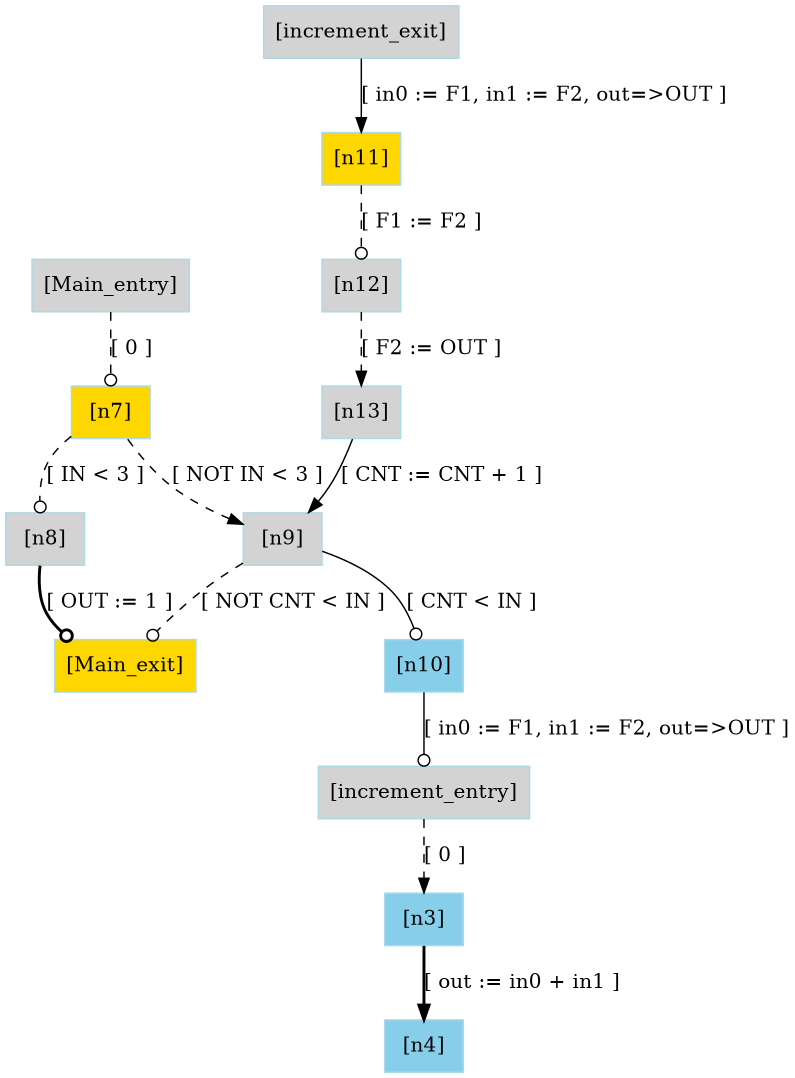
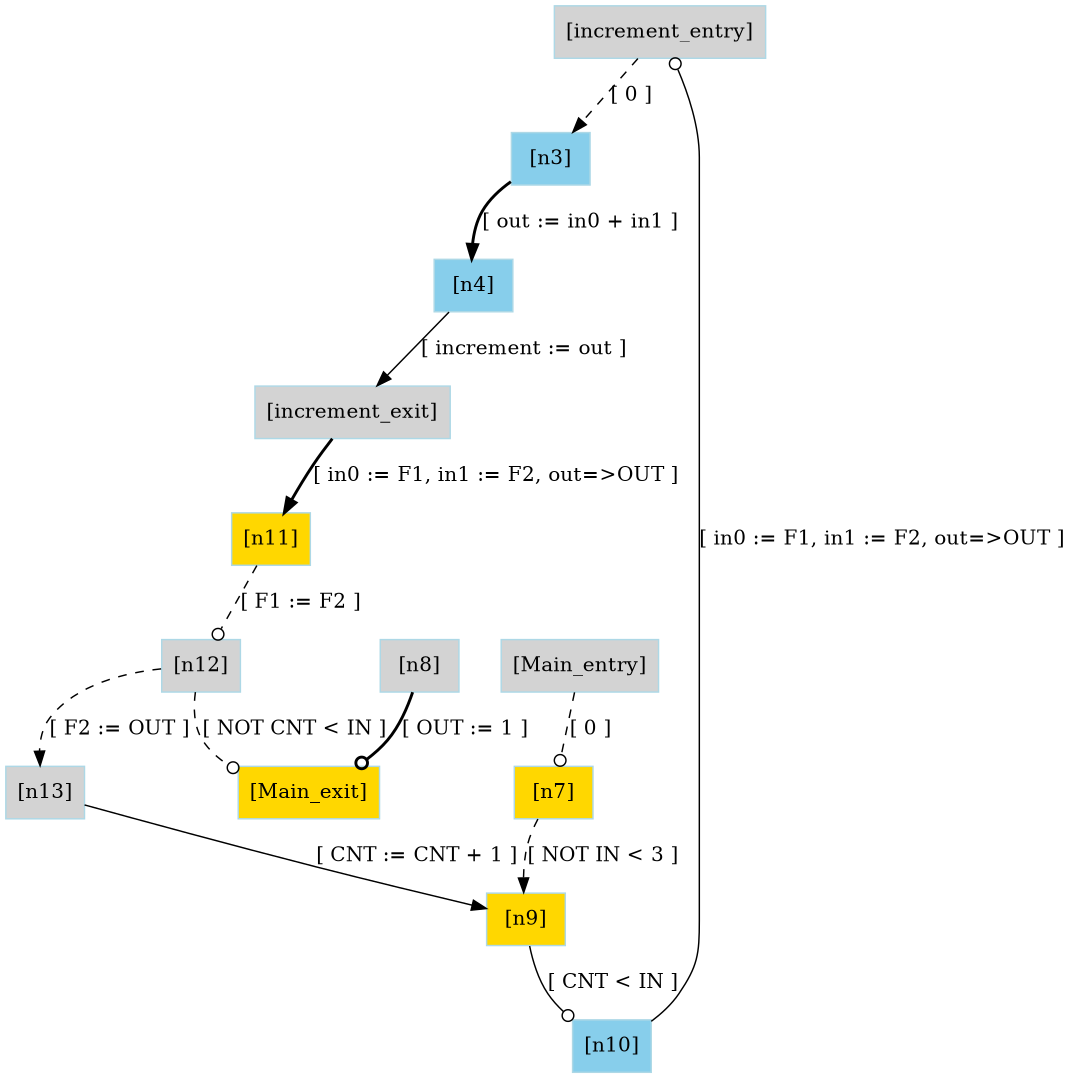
(361, 88) -> (311, 469)
none -> (418, 344)
(47, 464) -> none
(283, 539) -> (526, 919)
(198, 594) -> (199, 734)
